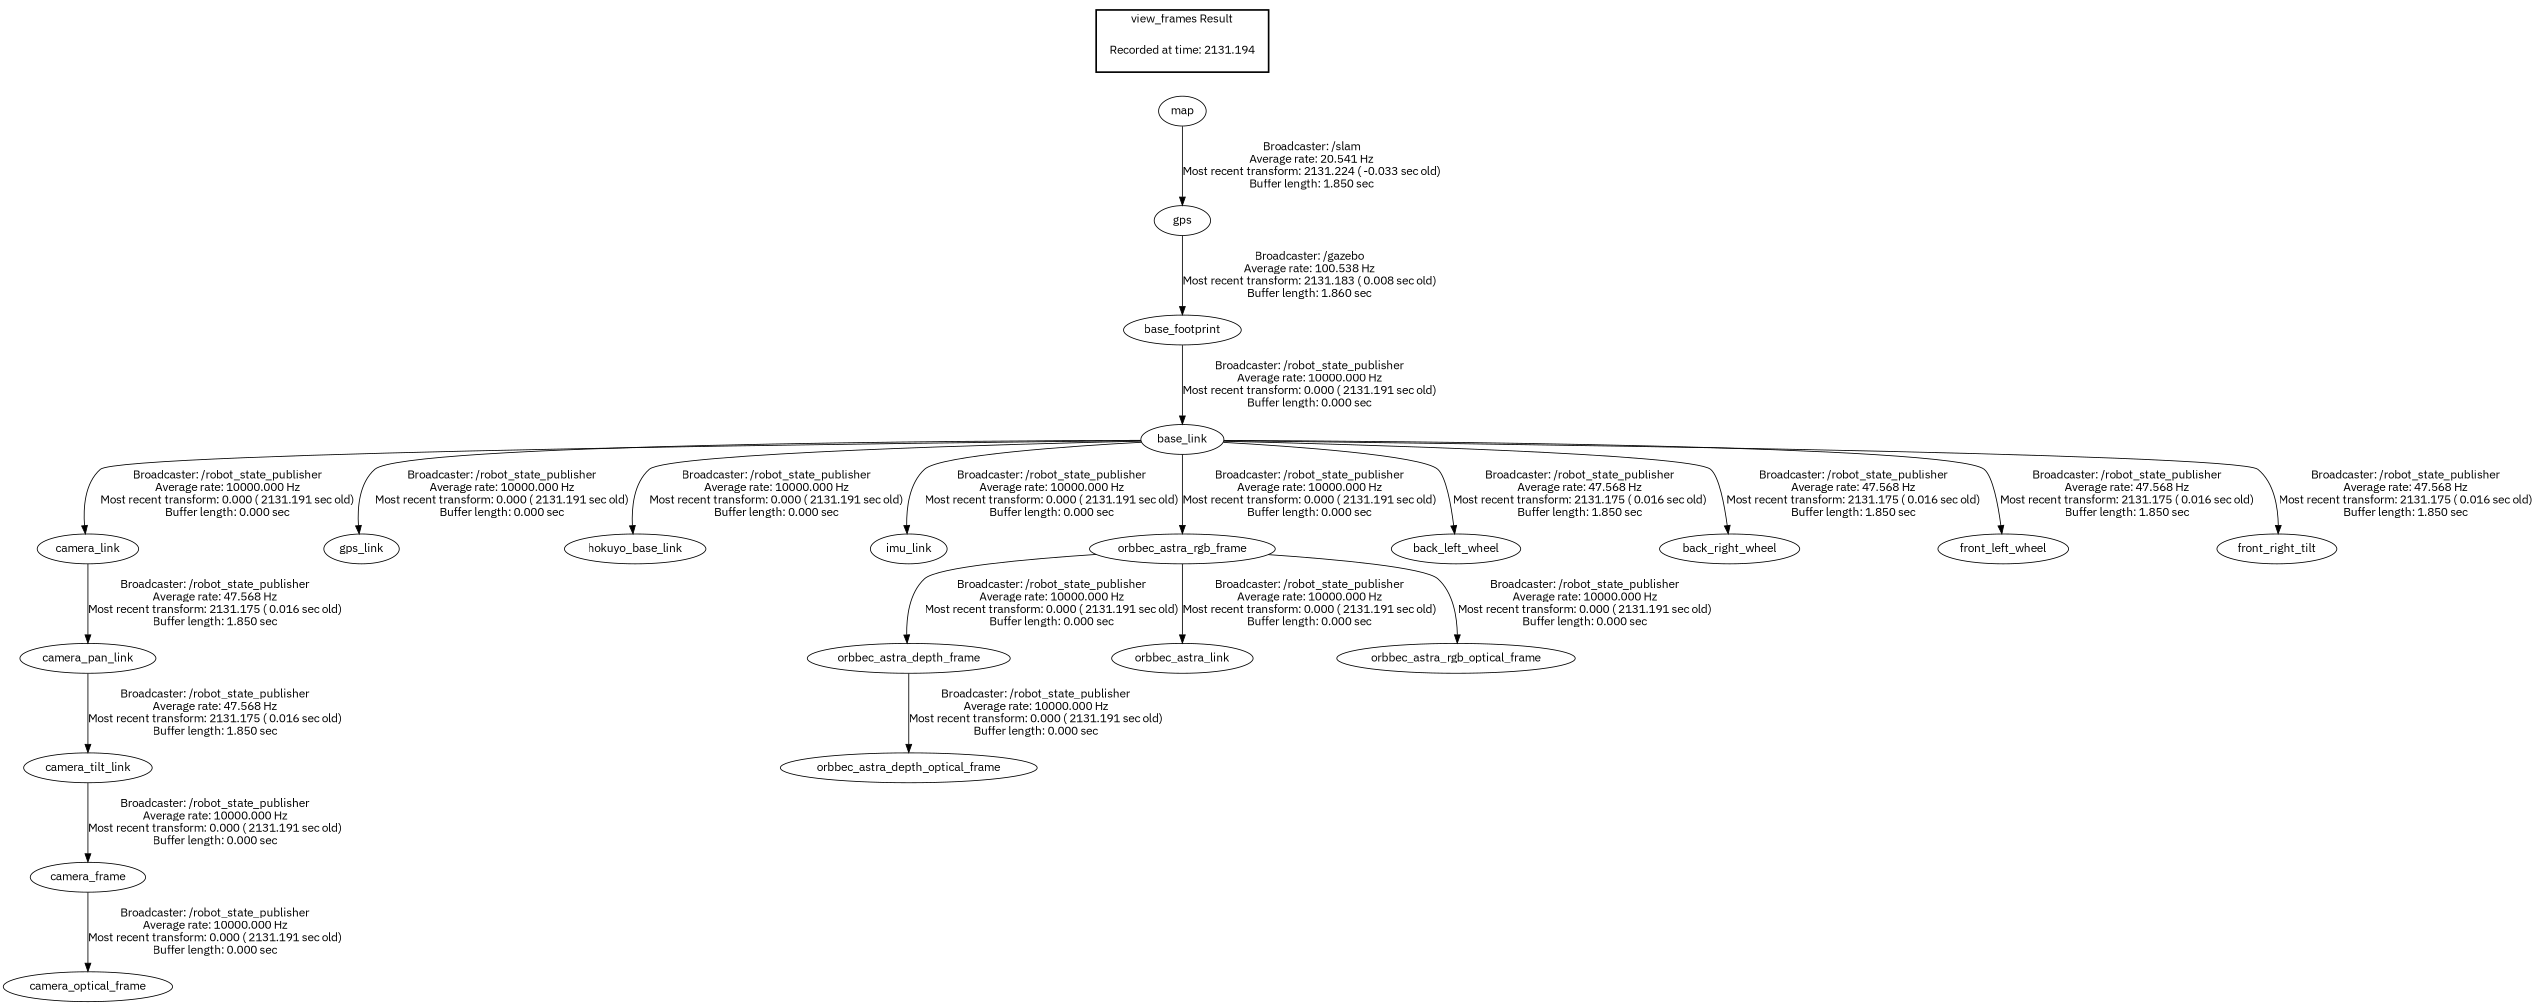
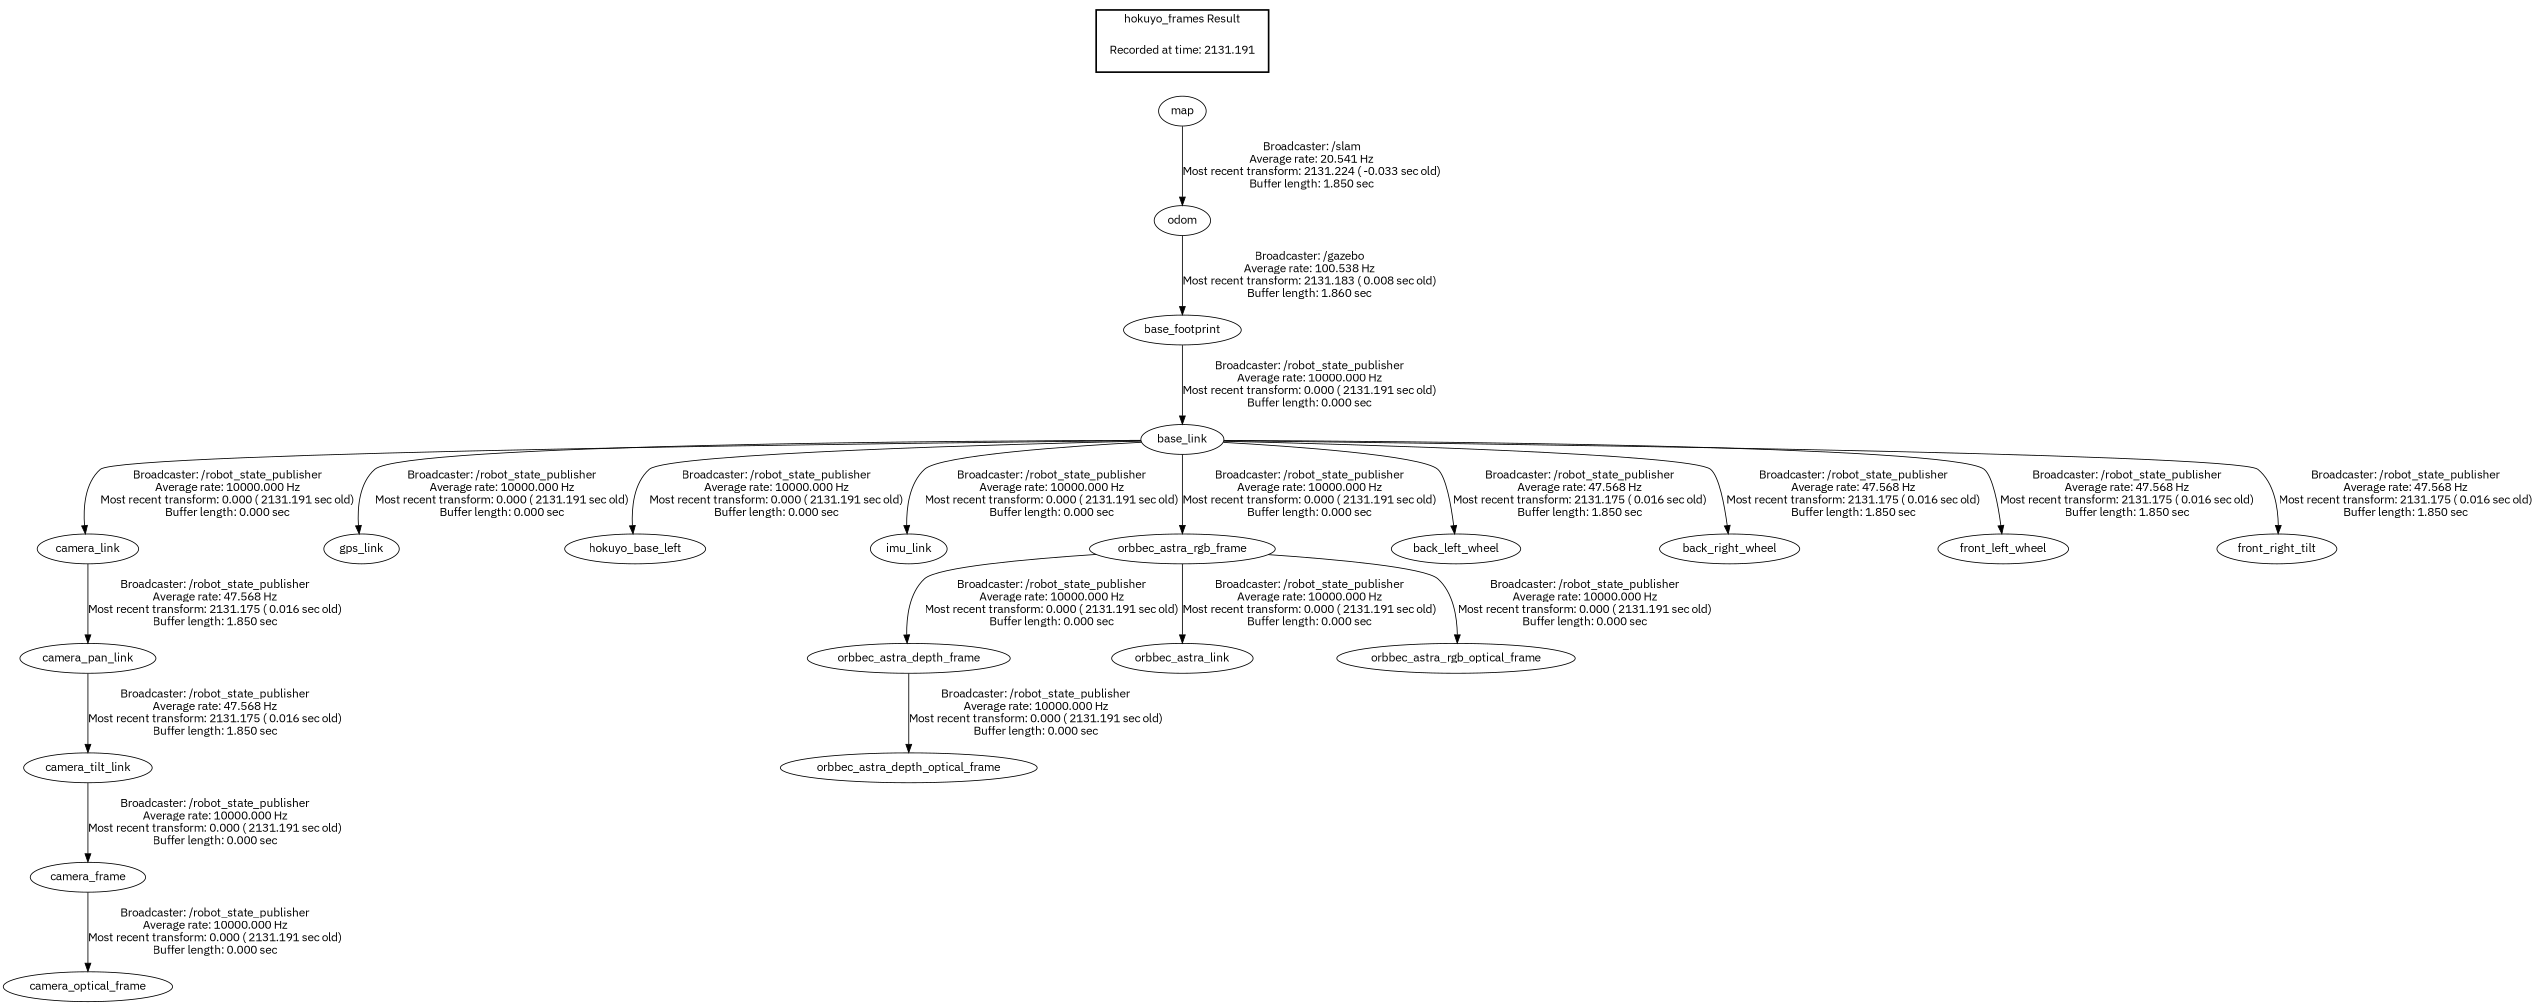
(1182, 19) -> (1182, 19)
(1182, 51) -> (1182, 51)
(1182, 221) -> (1182, 221)
(635, 549) -> (635, 549)
